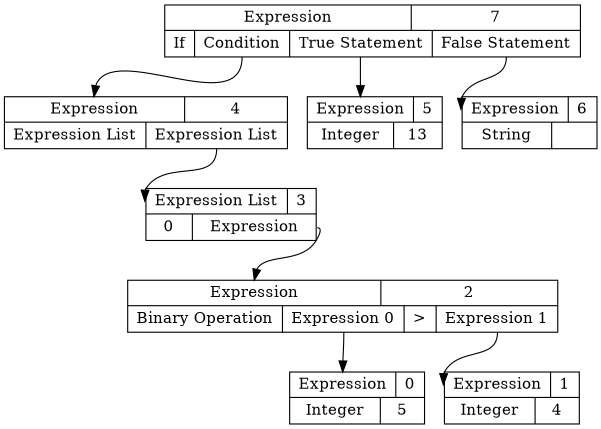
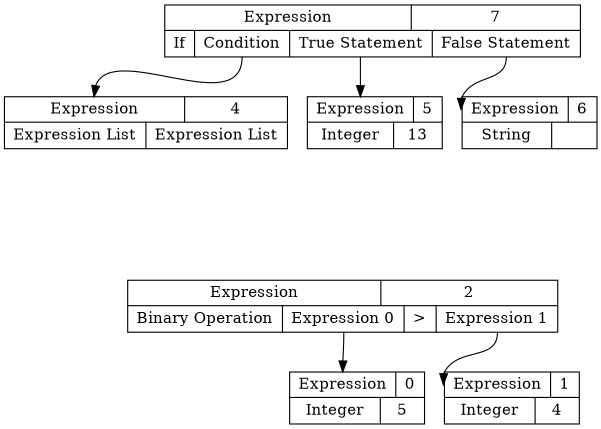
(231, 214) -> none
